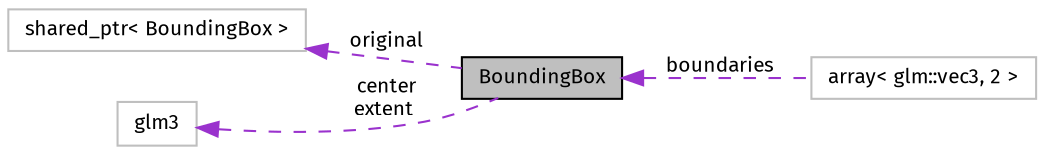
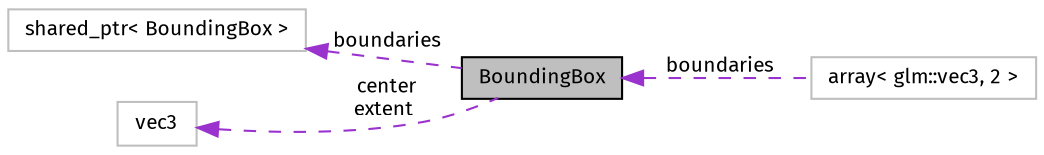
(384, 42) -> (384, 42)
(157, 124) -> (157, 124)
